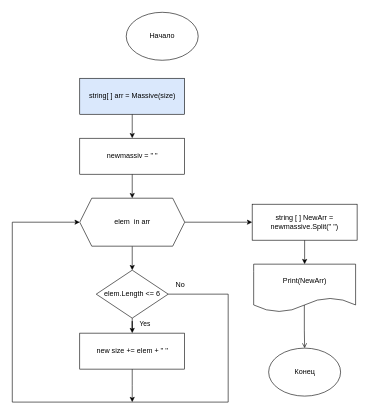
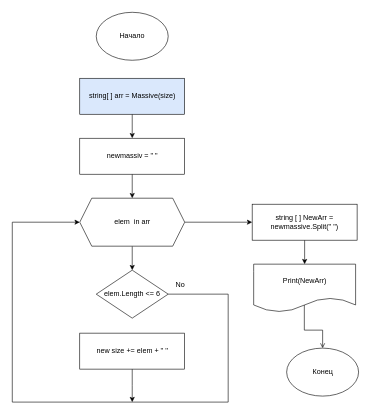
(162, 36) -> (132, 36)
(132, 327) -> none
(305, 372) -> (323, 372)
